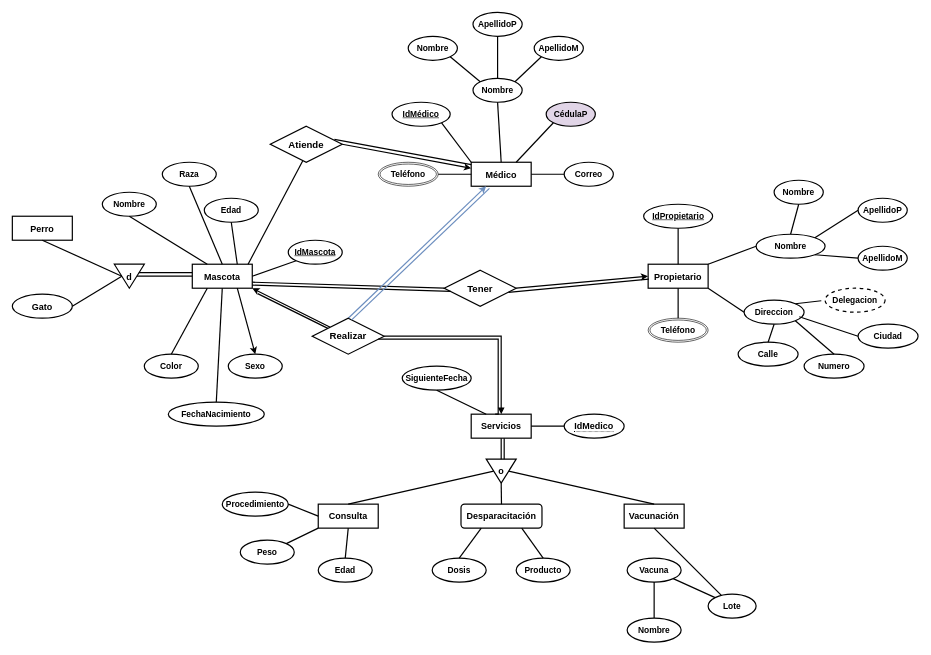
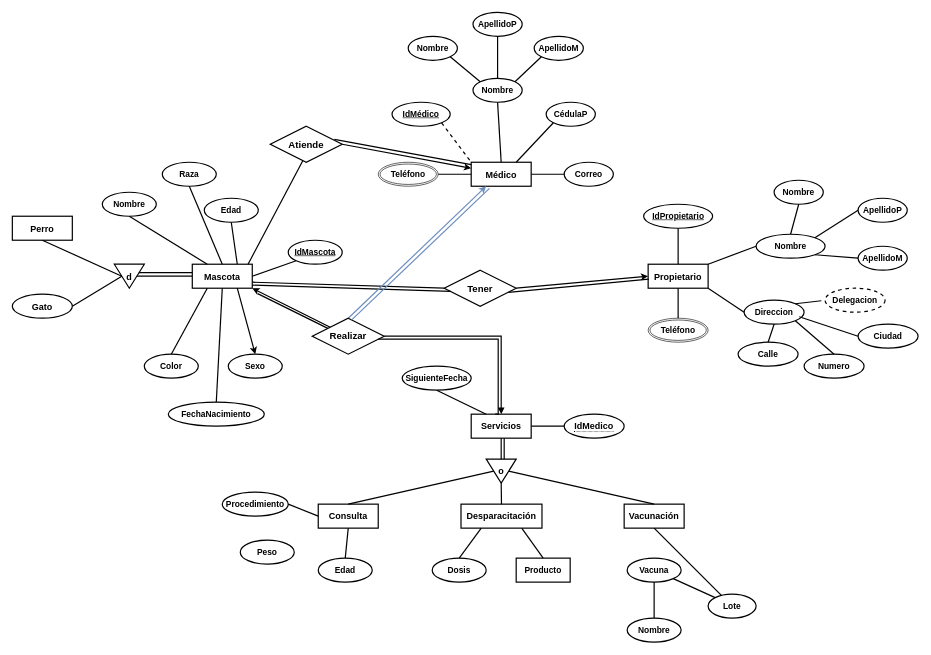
(571, 114) -> (571, 114)
(457, 143) -> (457, 143)
(502, 516) -> (502, 516)
(303, 536) -> none
(543, 570) -> (543, 570)
